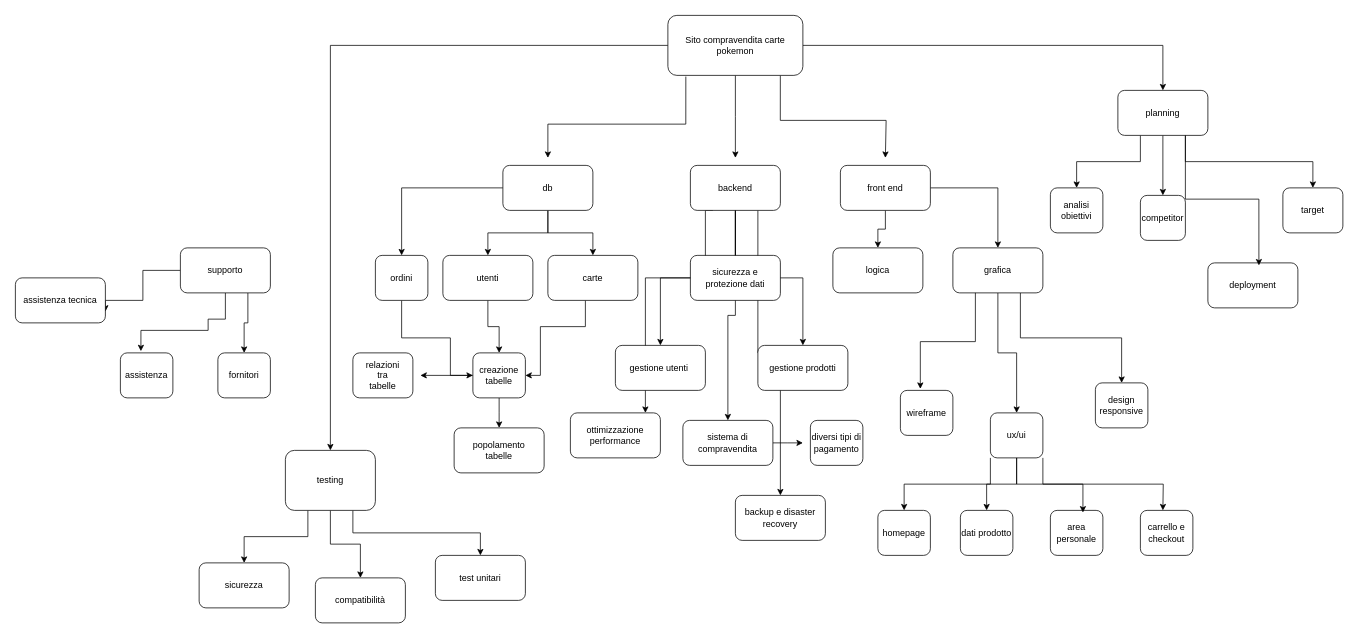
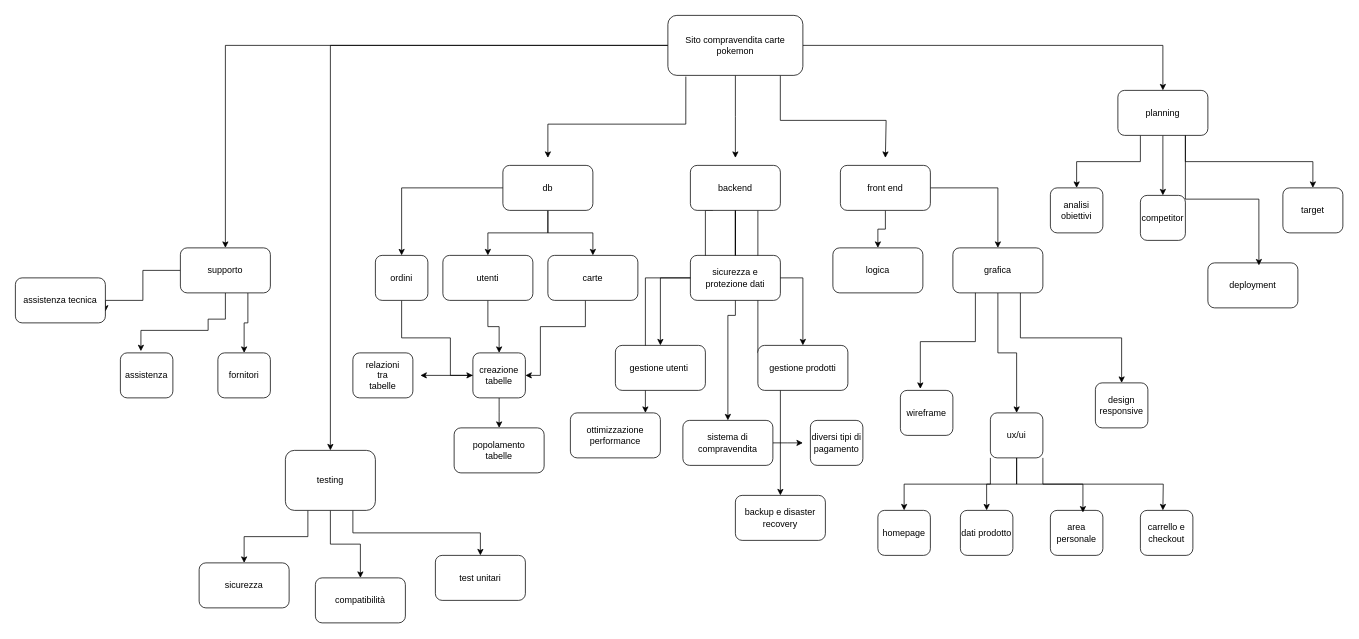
none -> (225, 93)
